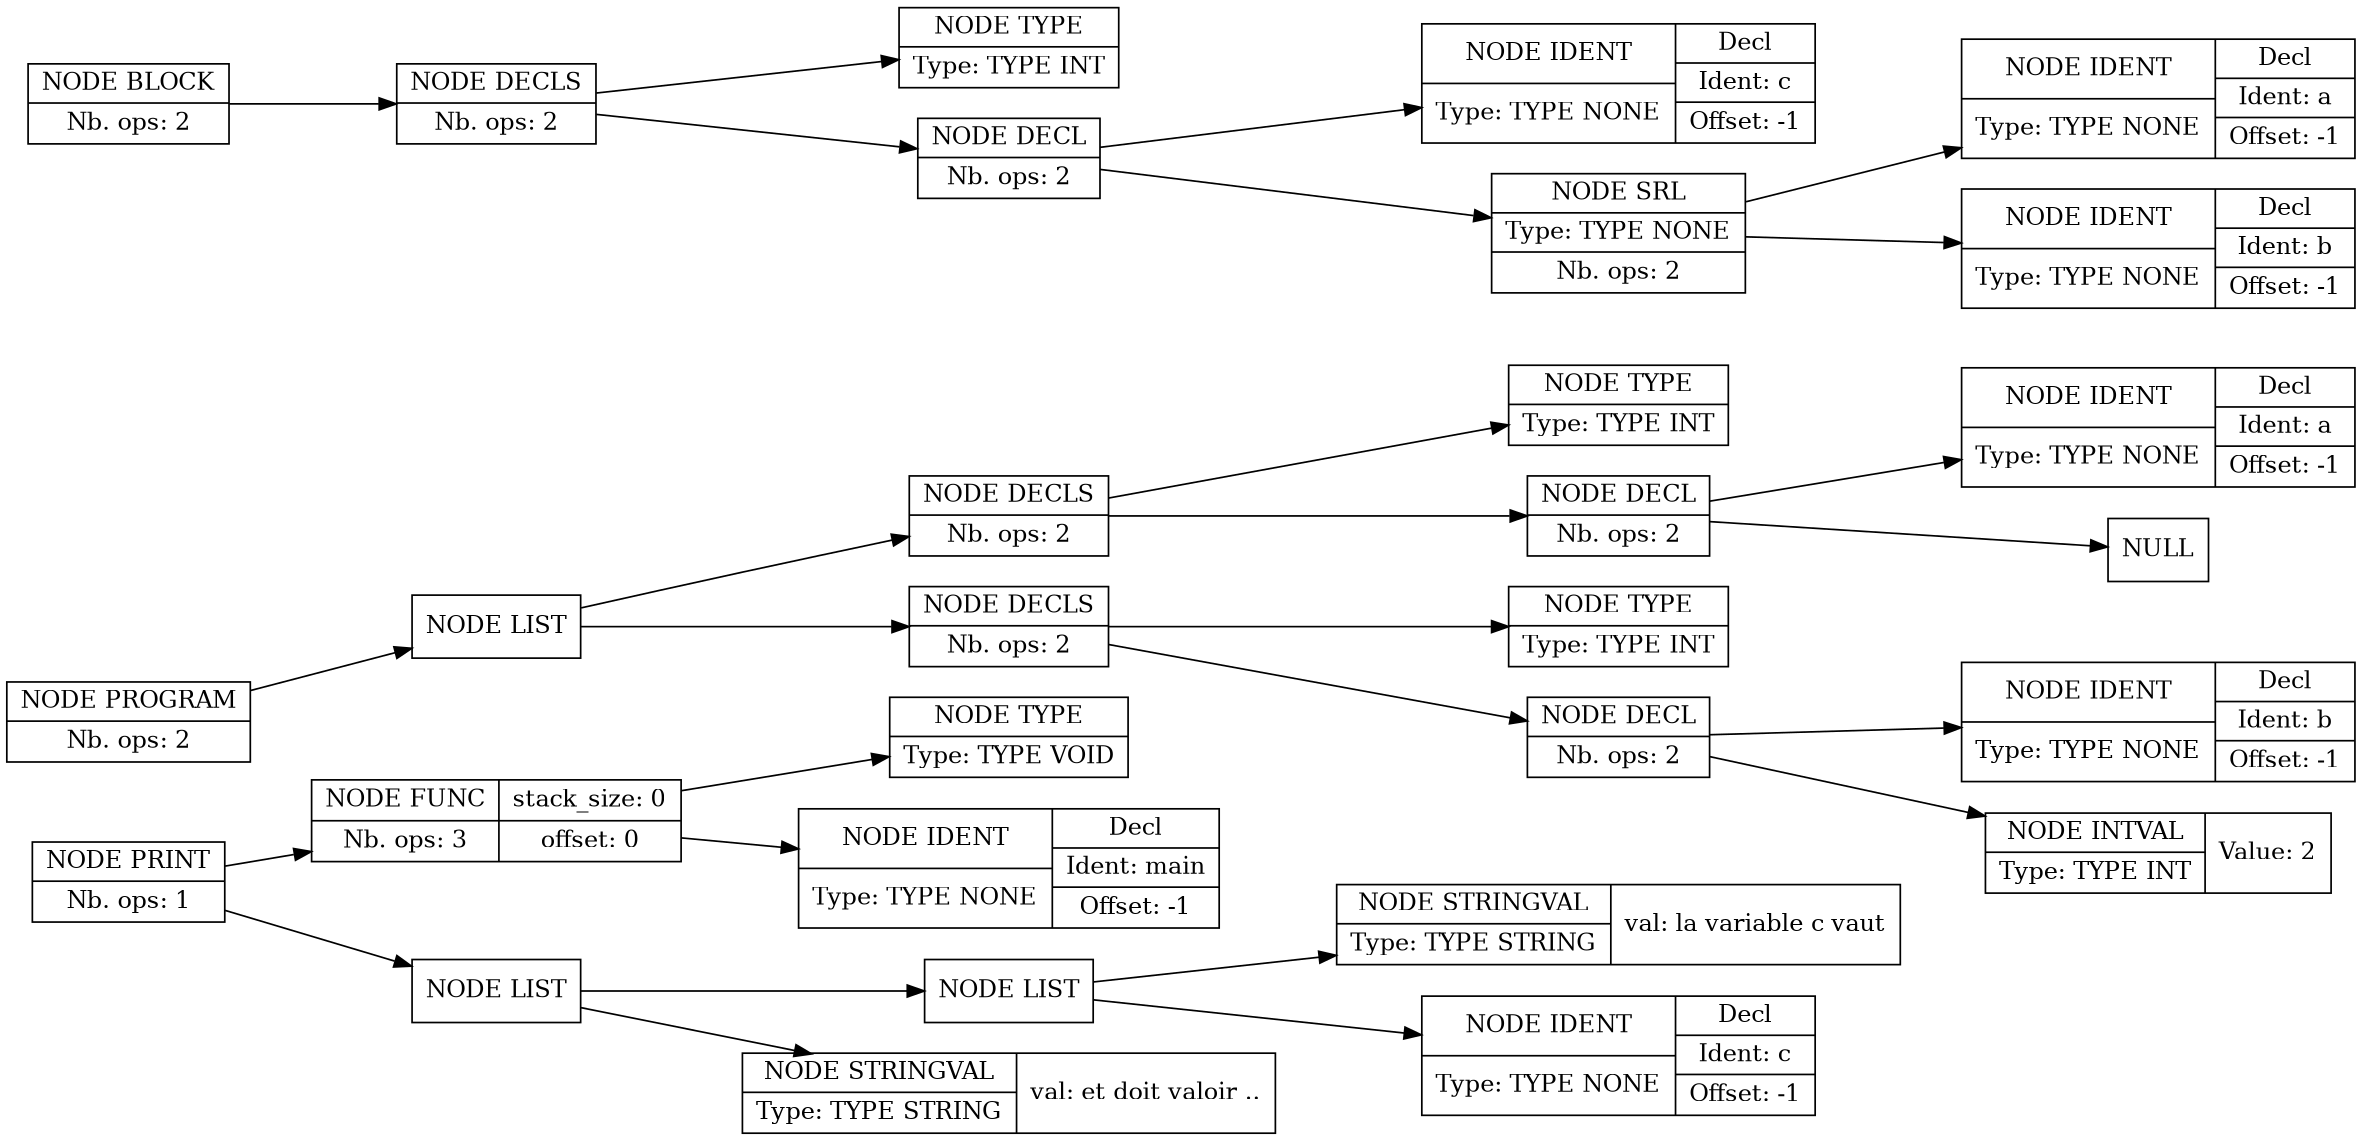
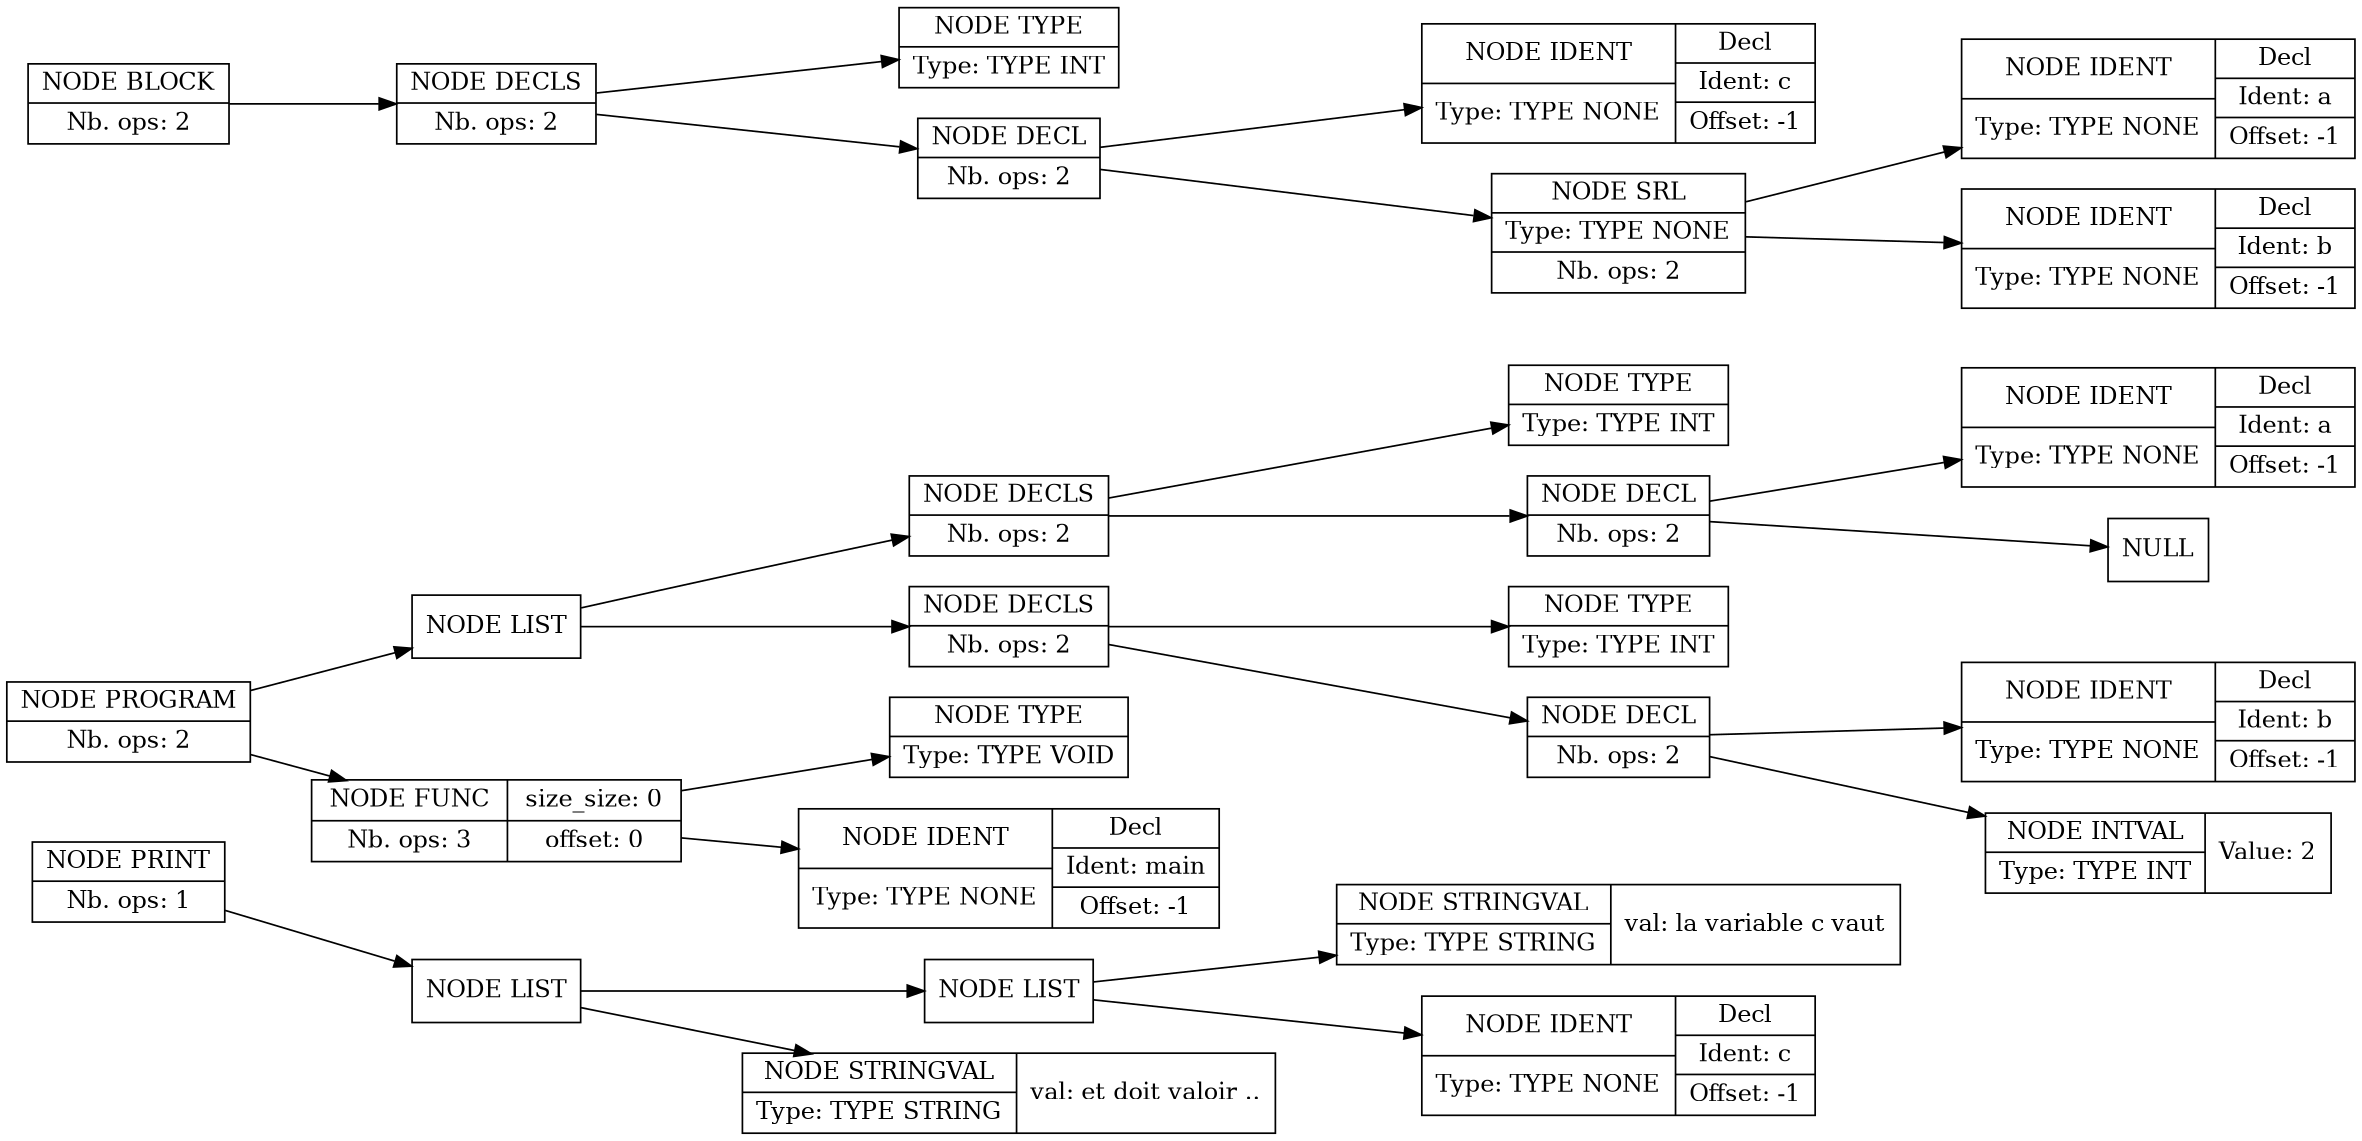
(590, 799) -> (594, 799)
(259, 860) -> (290, 765)
